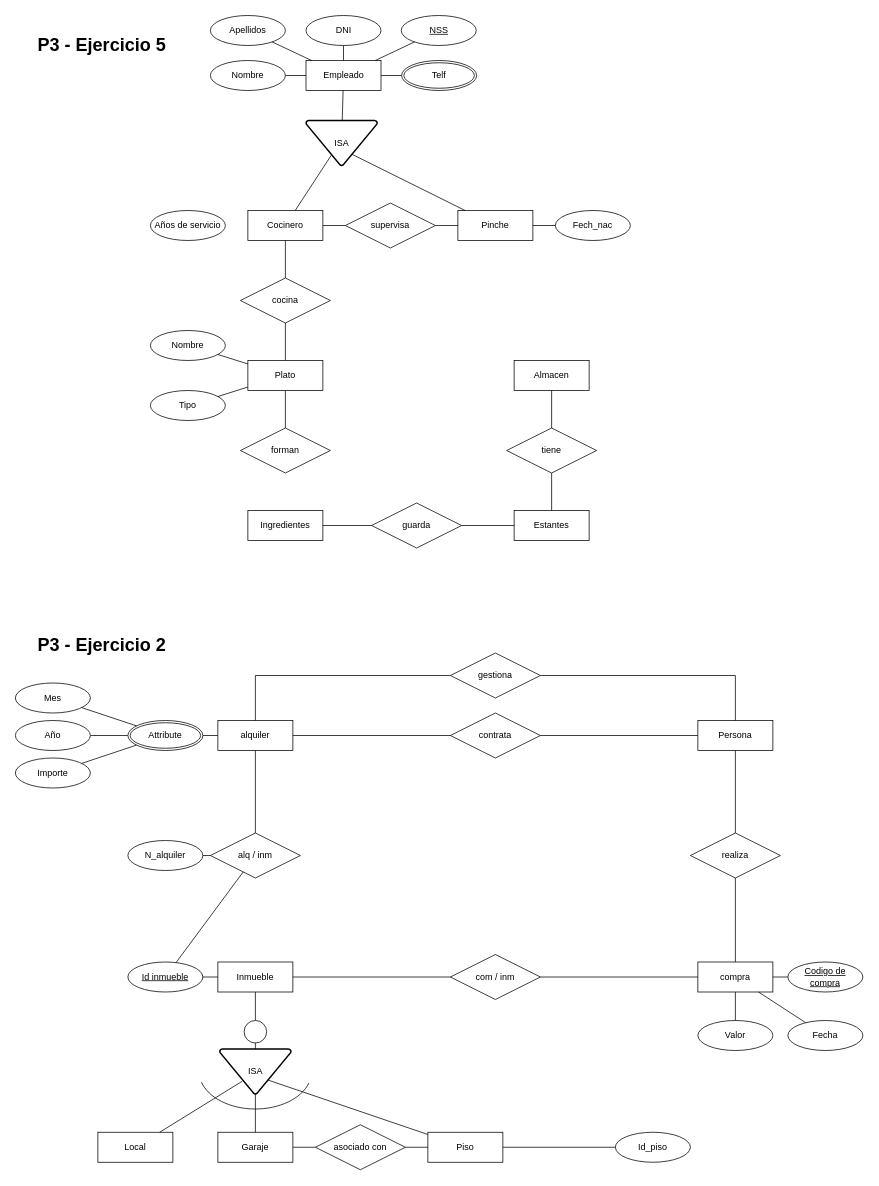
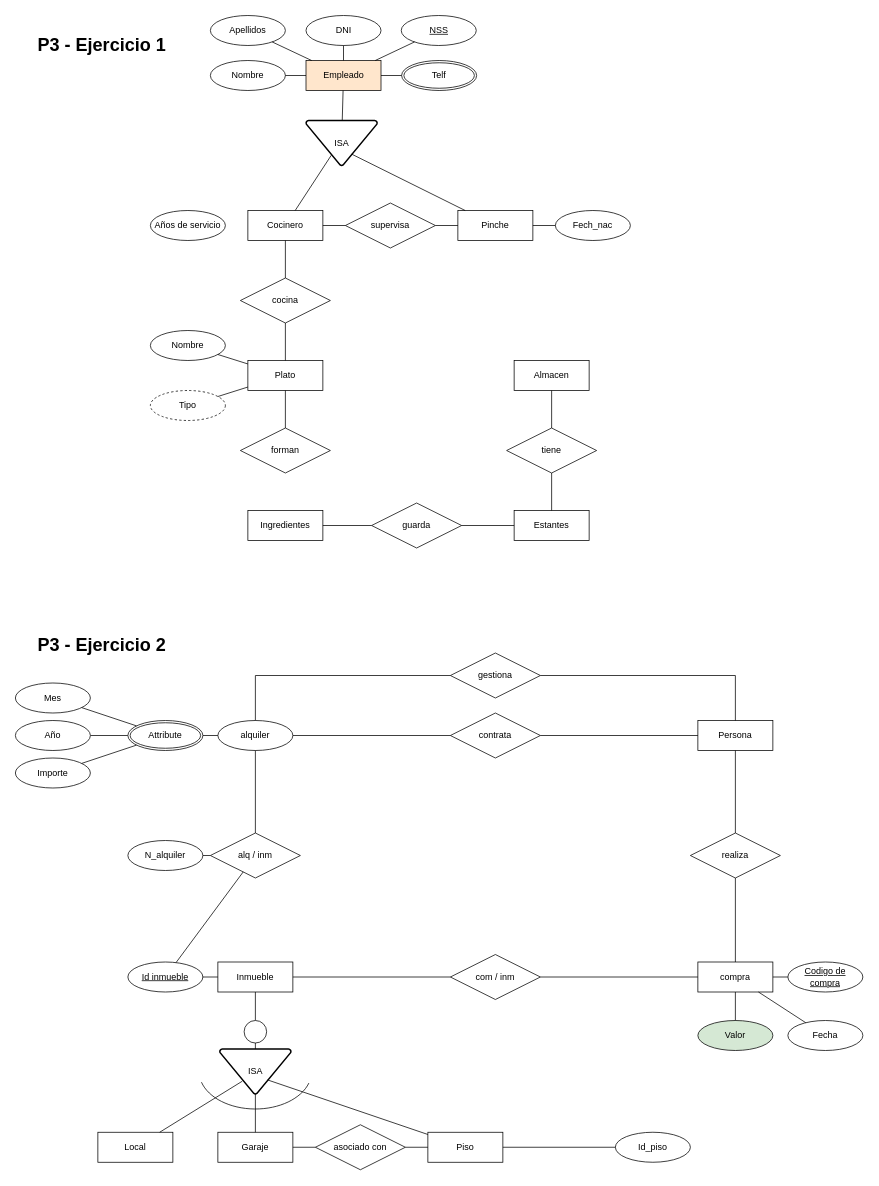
(102, 45) -> (102, 45)
(344, 75) -> (344, 75)
(188, 405) -> (188, 405)
(255, 735) -> (255, 735)
(735, 1035) -> (735, 1035)
